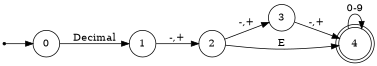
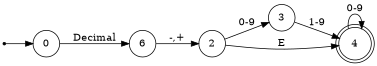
(247, 23) -> (247, 23)
(317, 23) -> (317, 23)
(143, 44) -> (143, 44)
